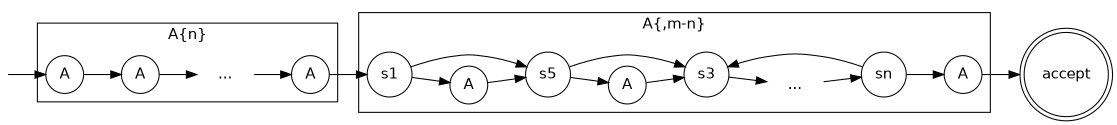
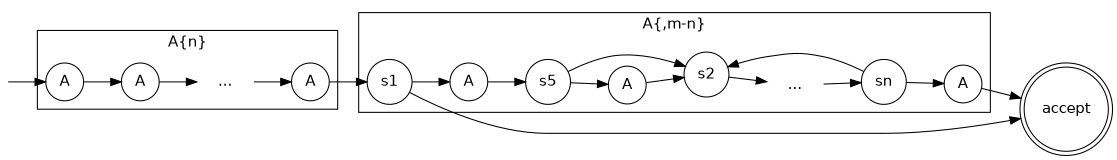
(463, 55) -> (707, 133)
(706, 75) -> (706, 75)
